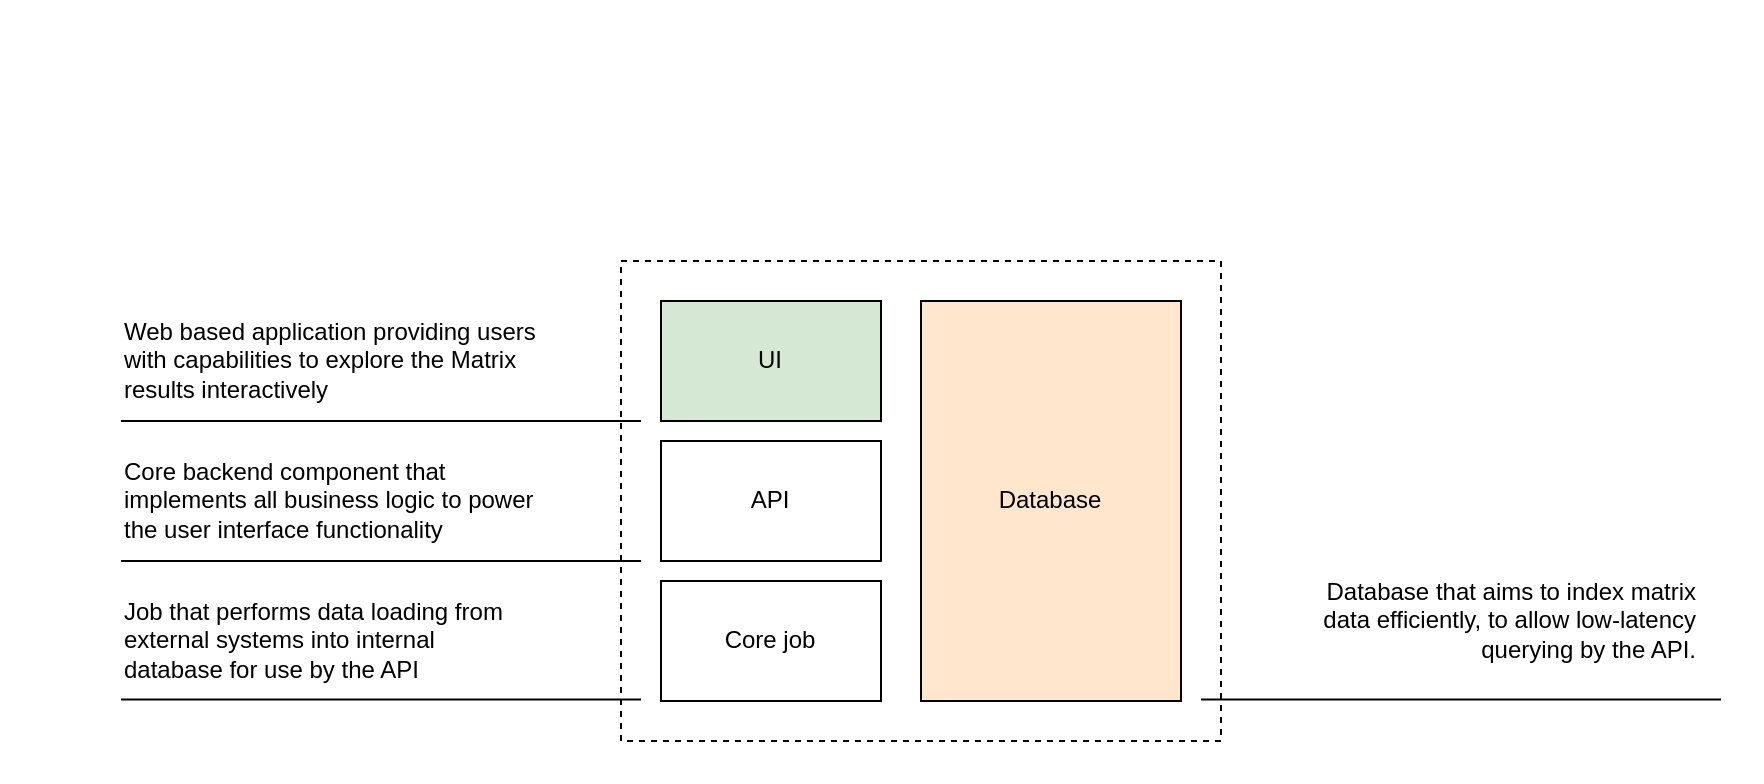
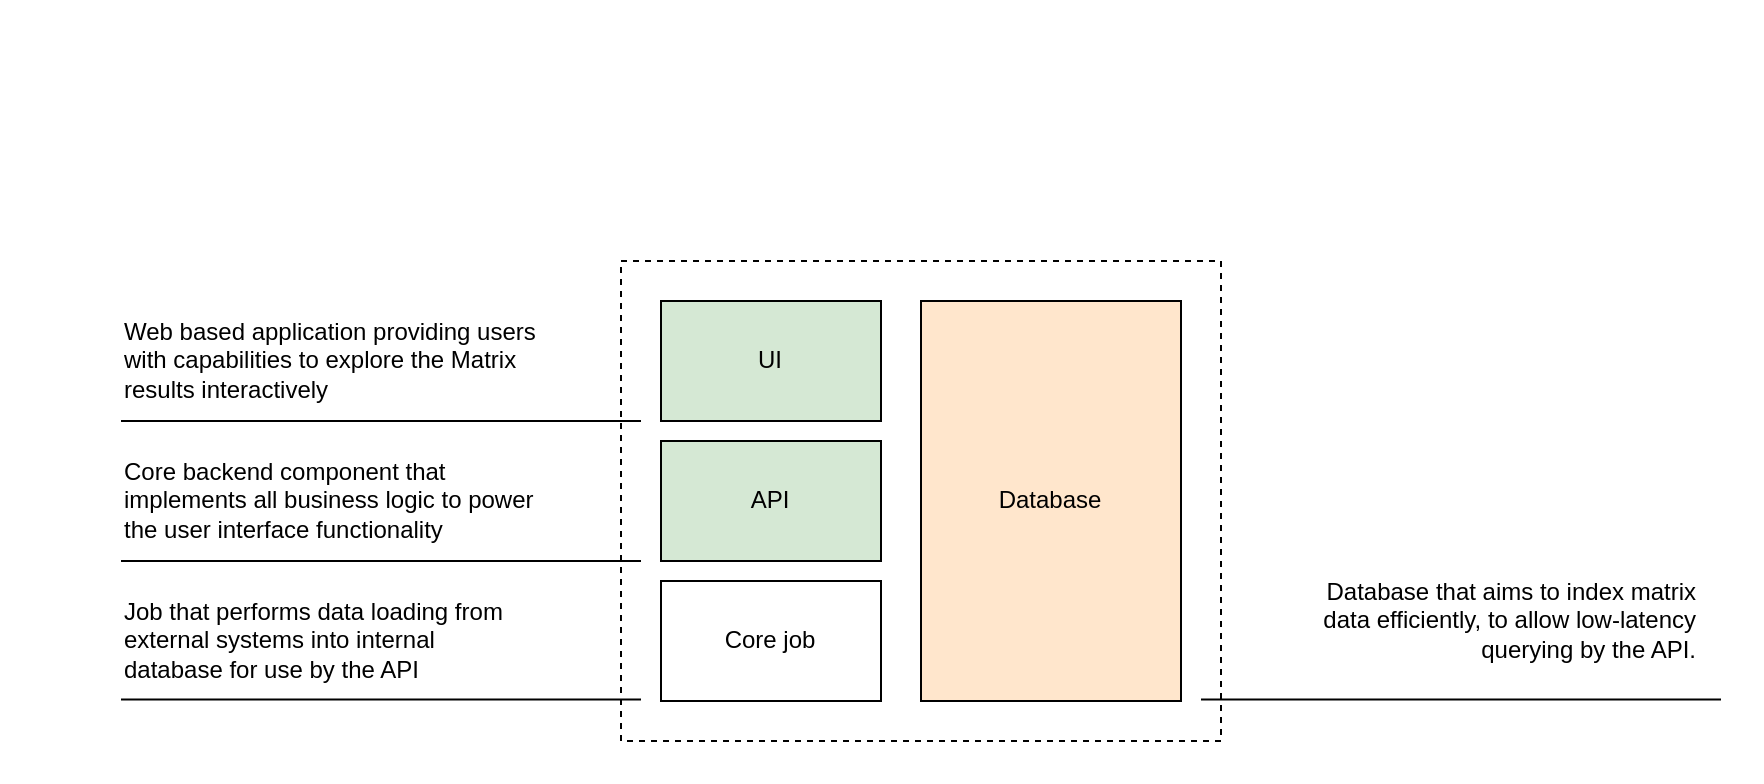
(771, 501) -> (771, 501)
